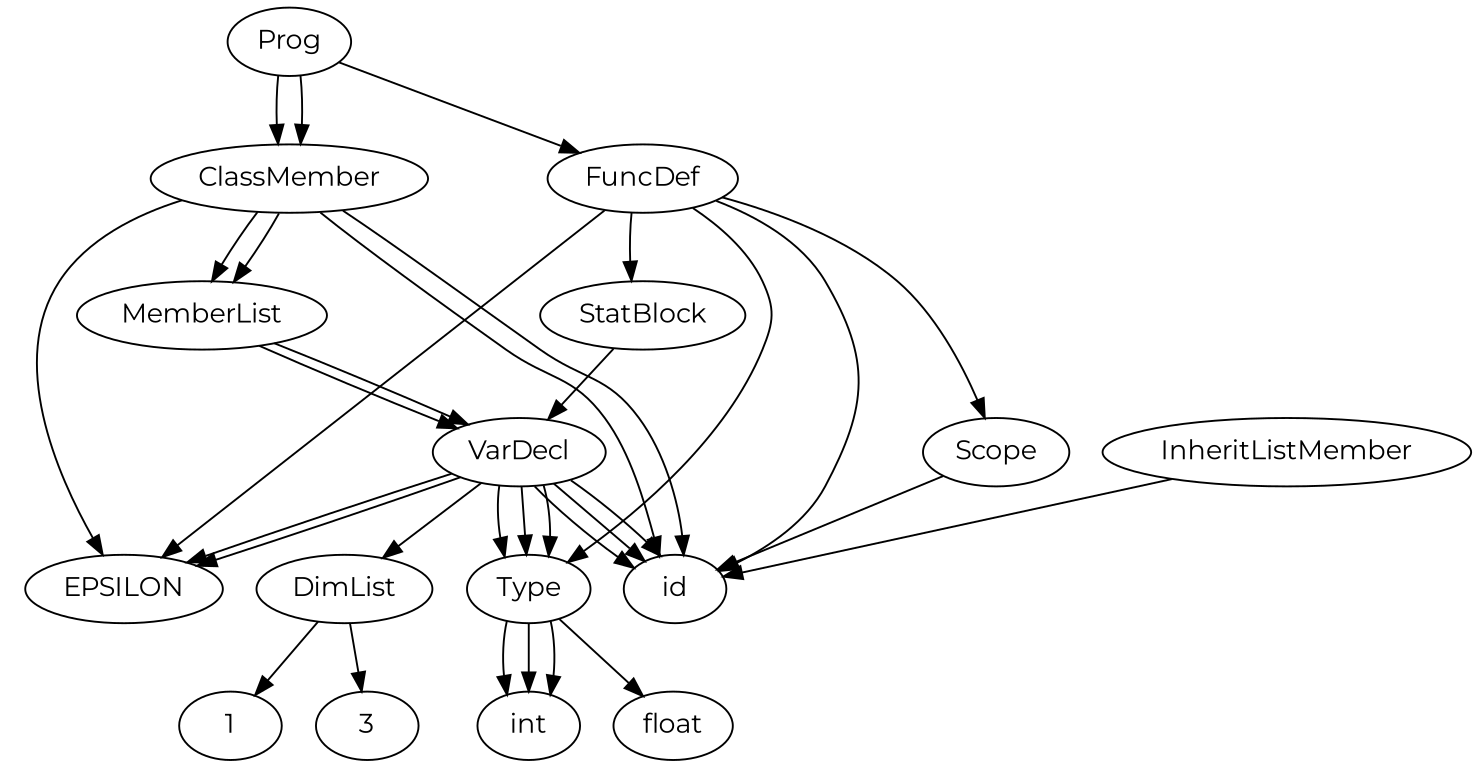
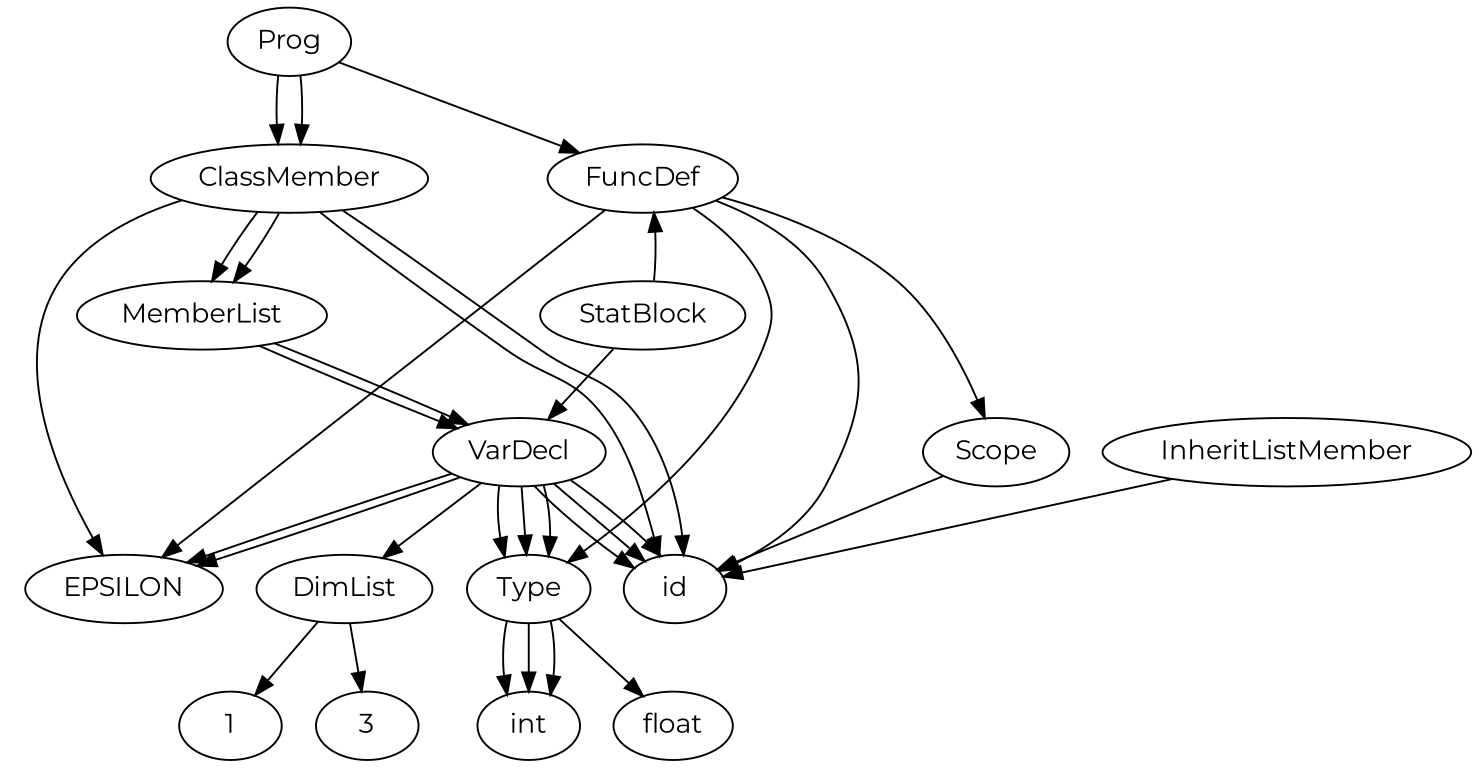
(630, 237) -> (655, 256)
